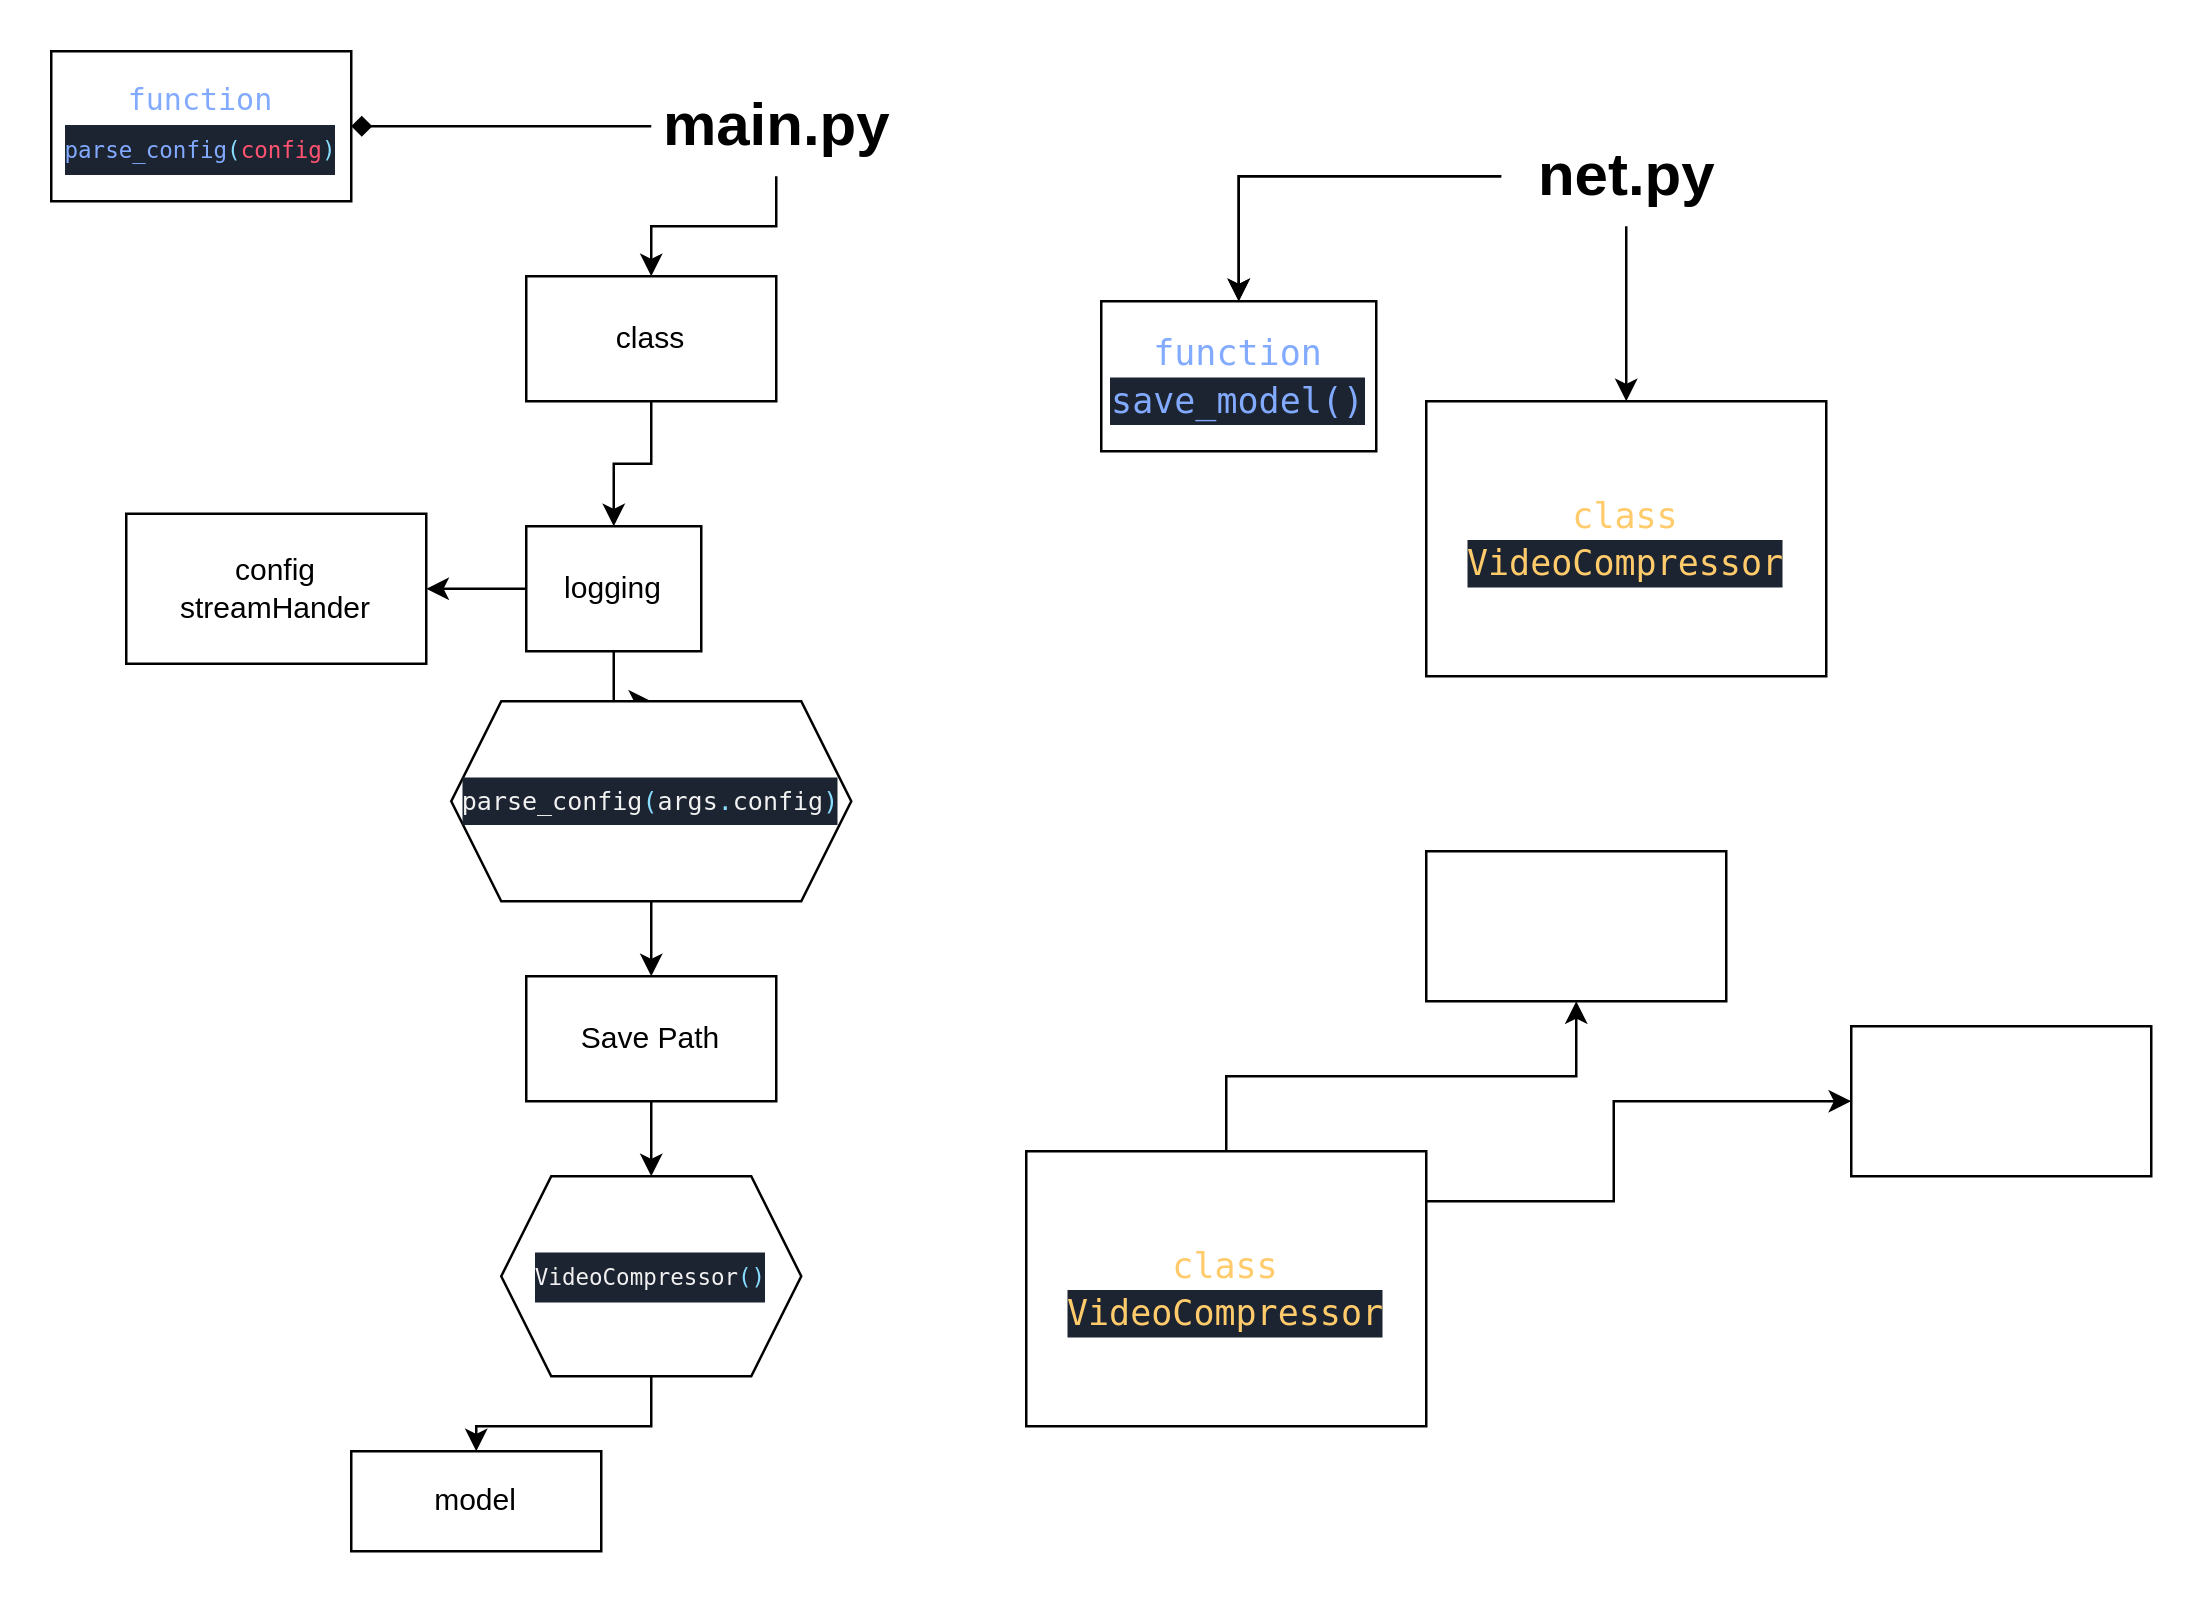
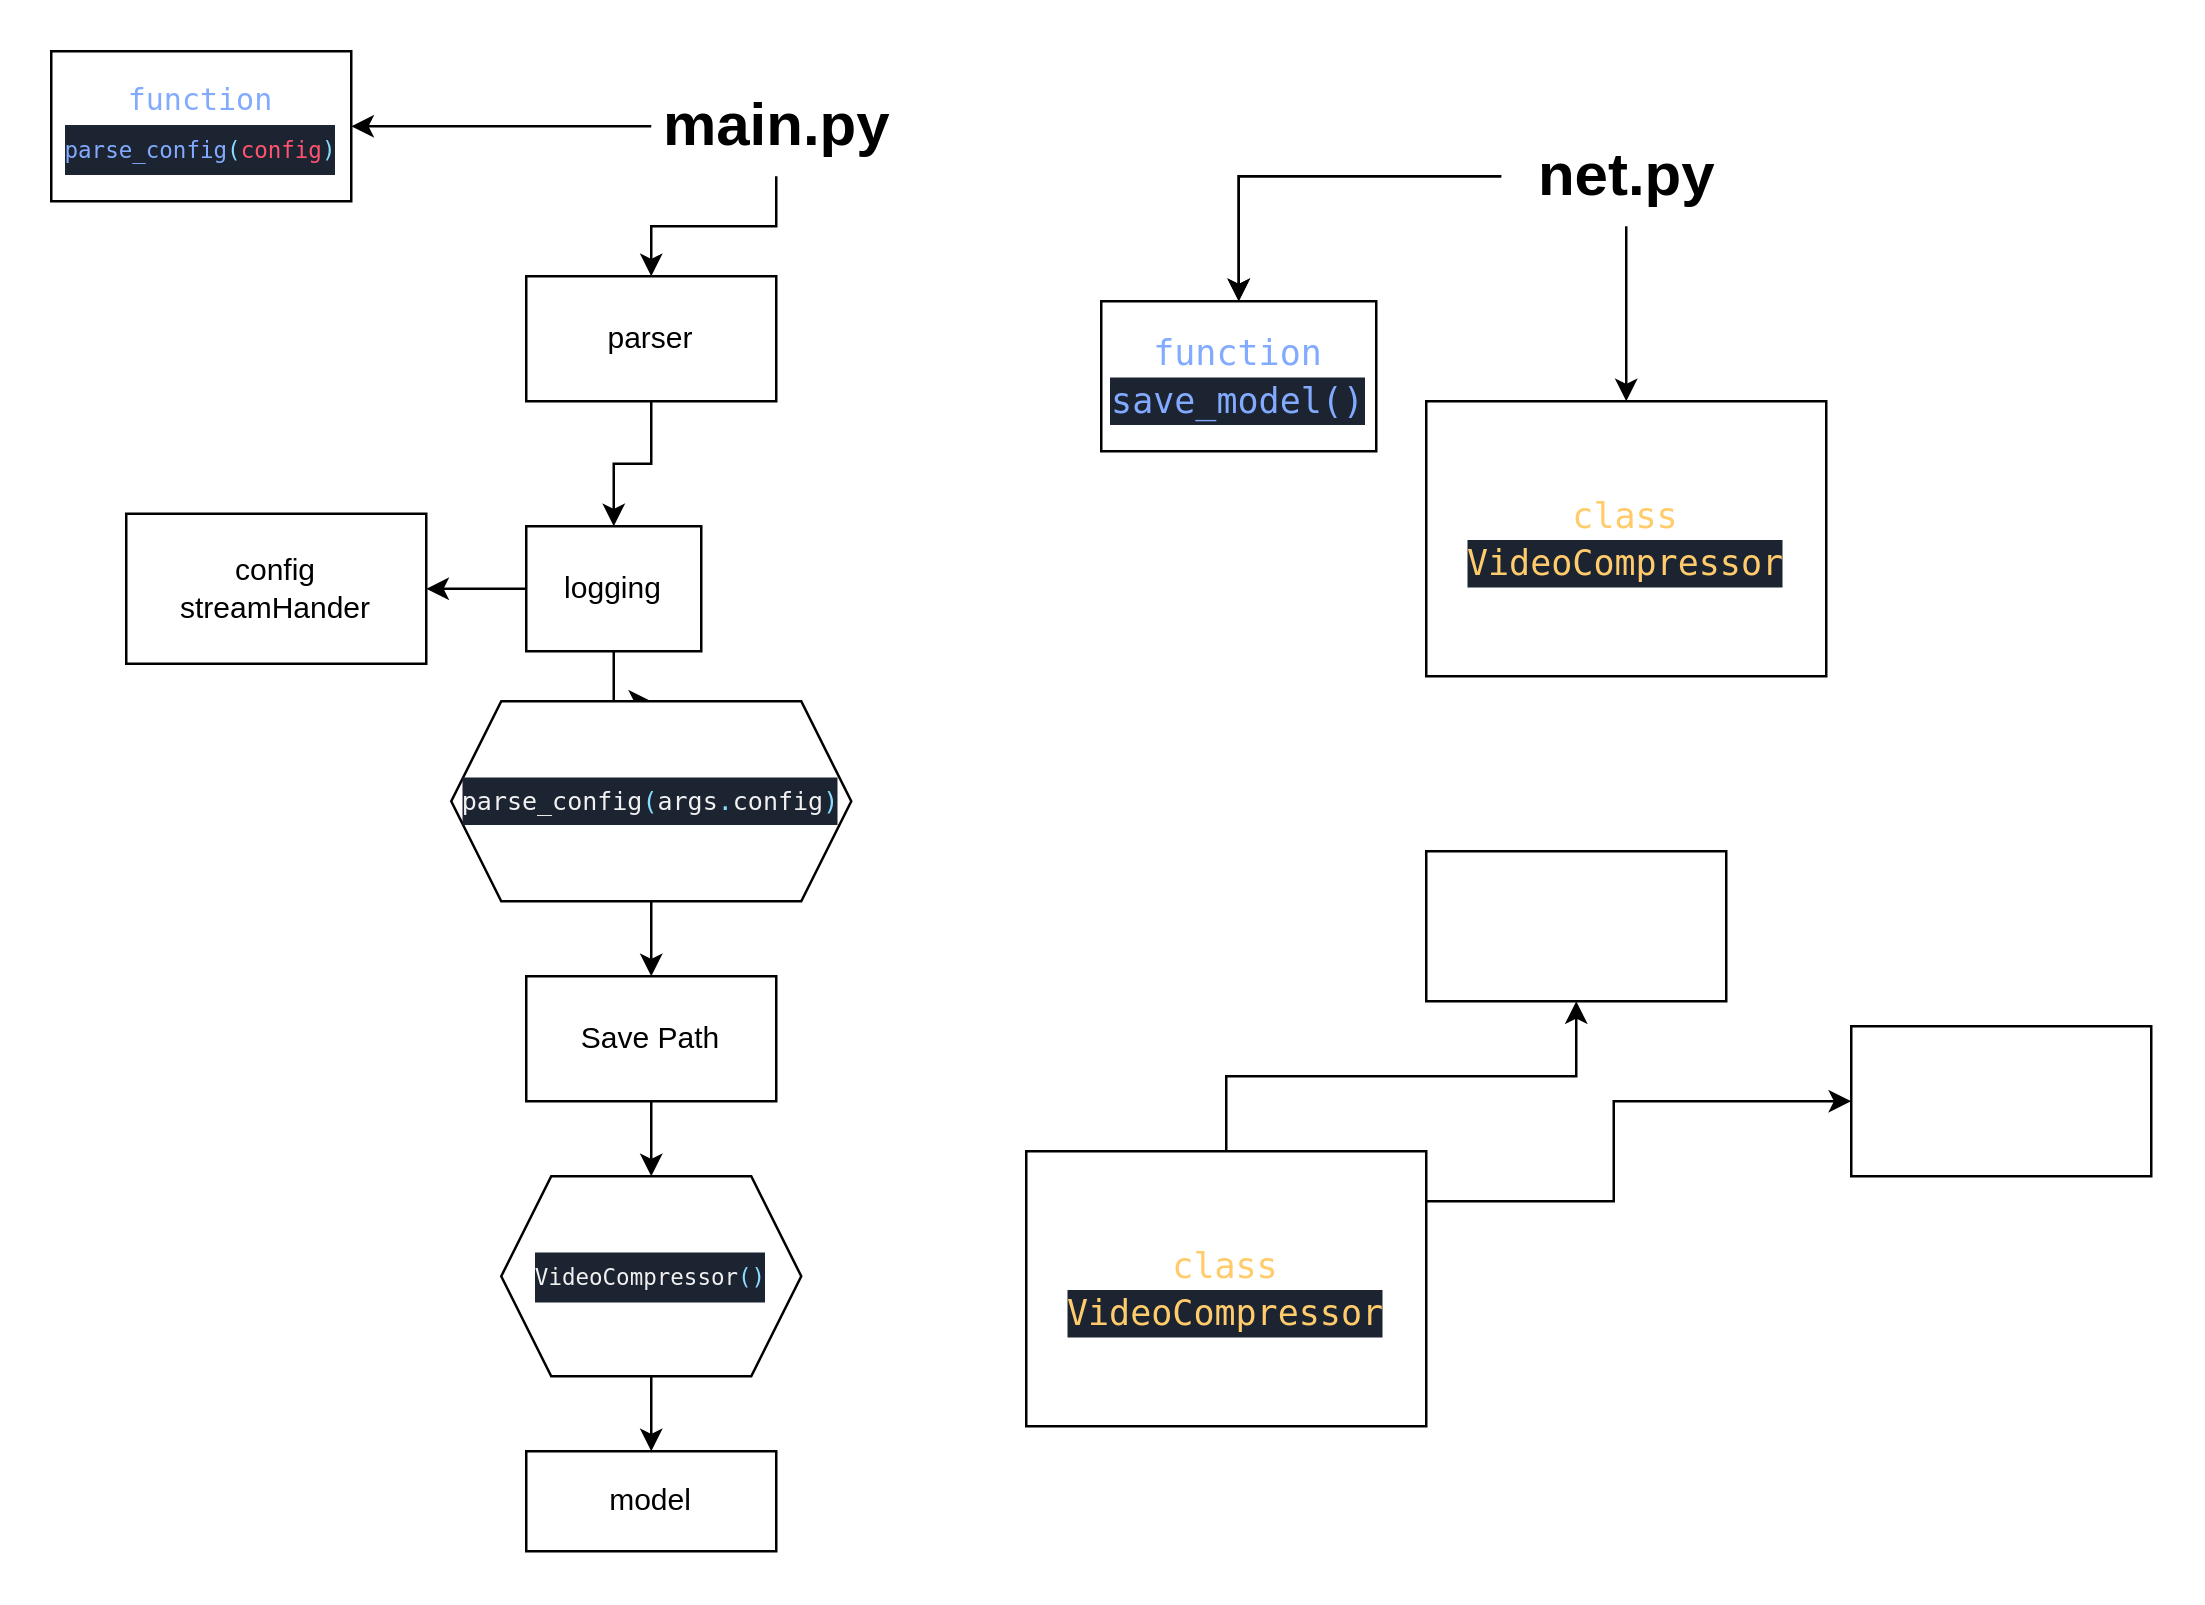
(372, 126) -> (370, 126)
(651, 339) -> (651, 339)
(476, 1501) -> (651, 1501)
